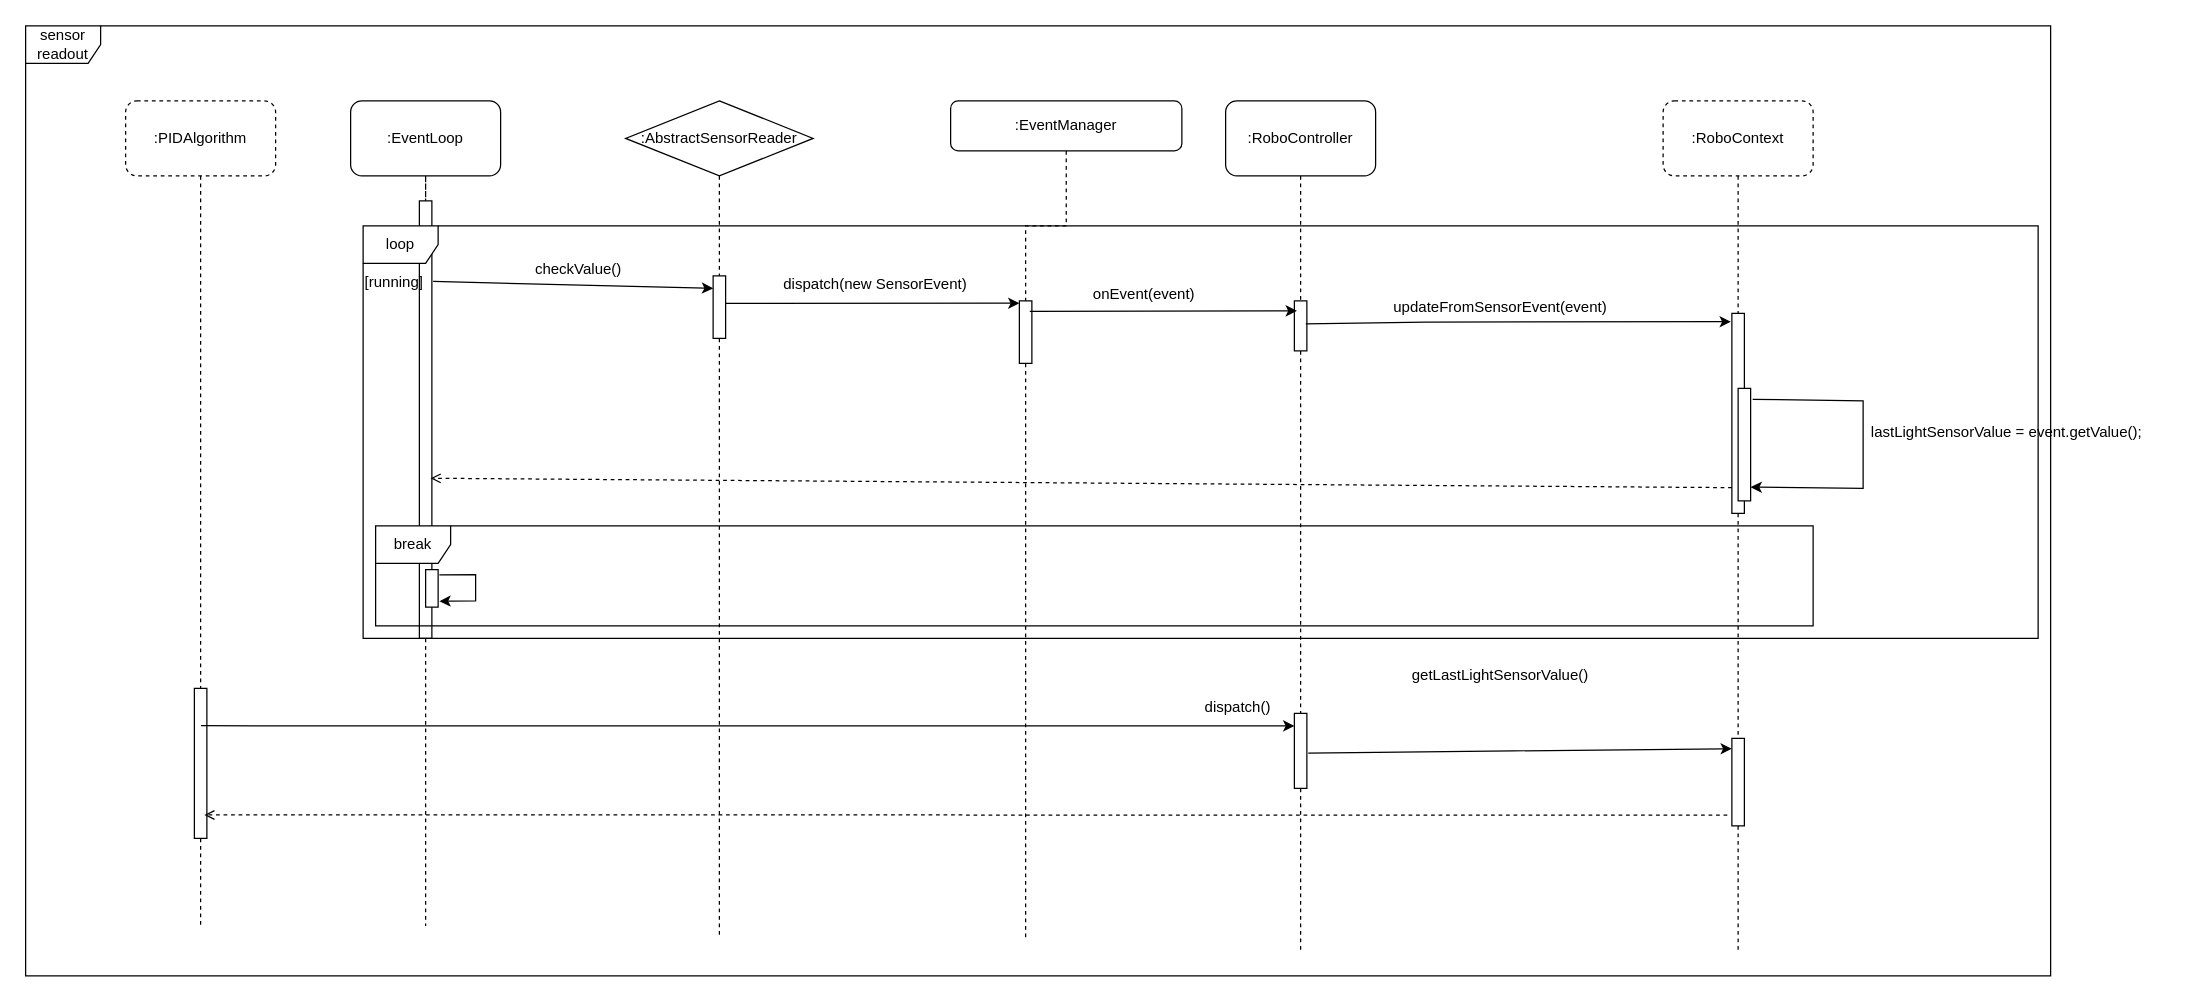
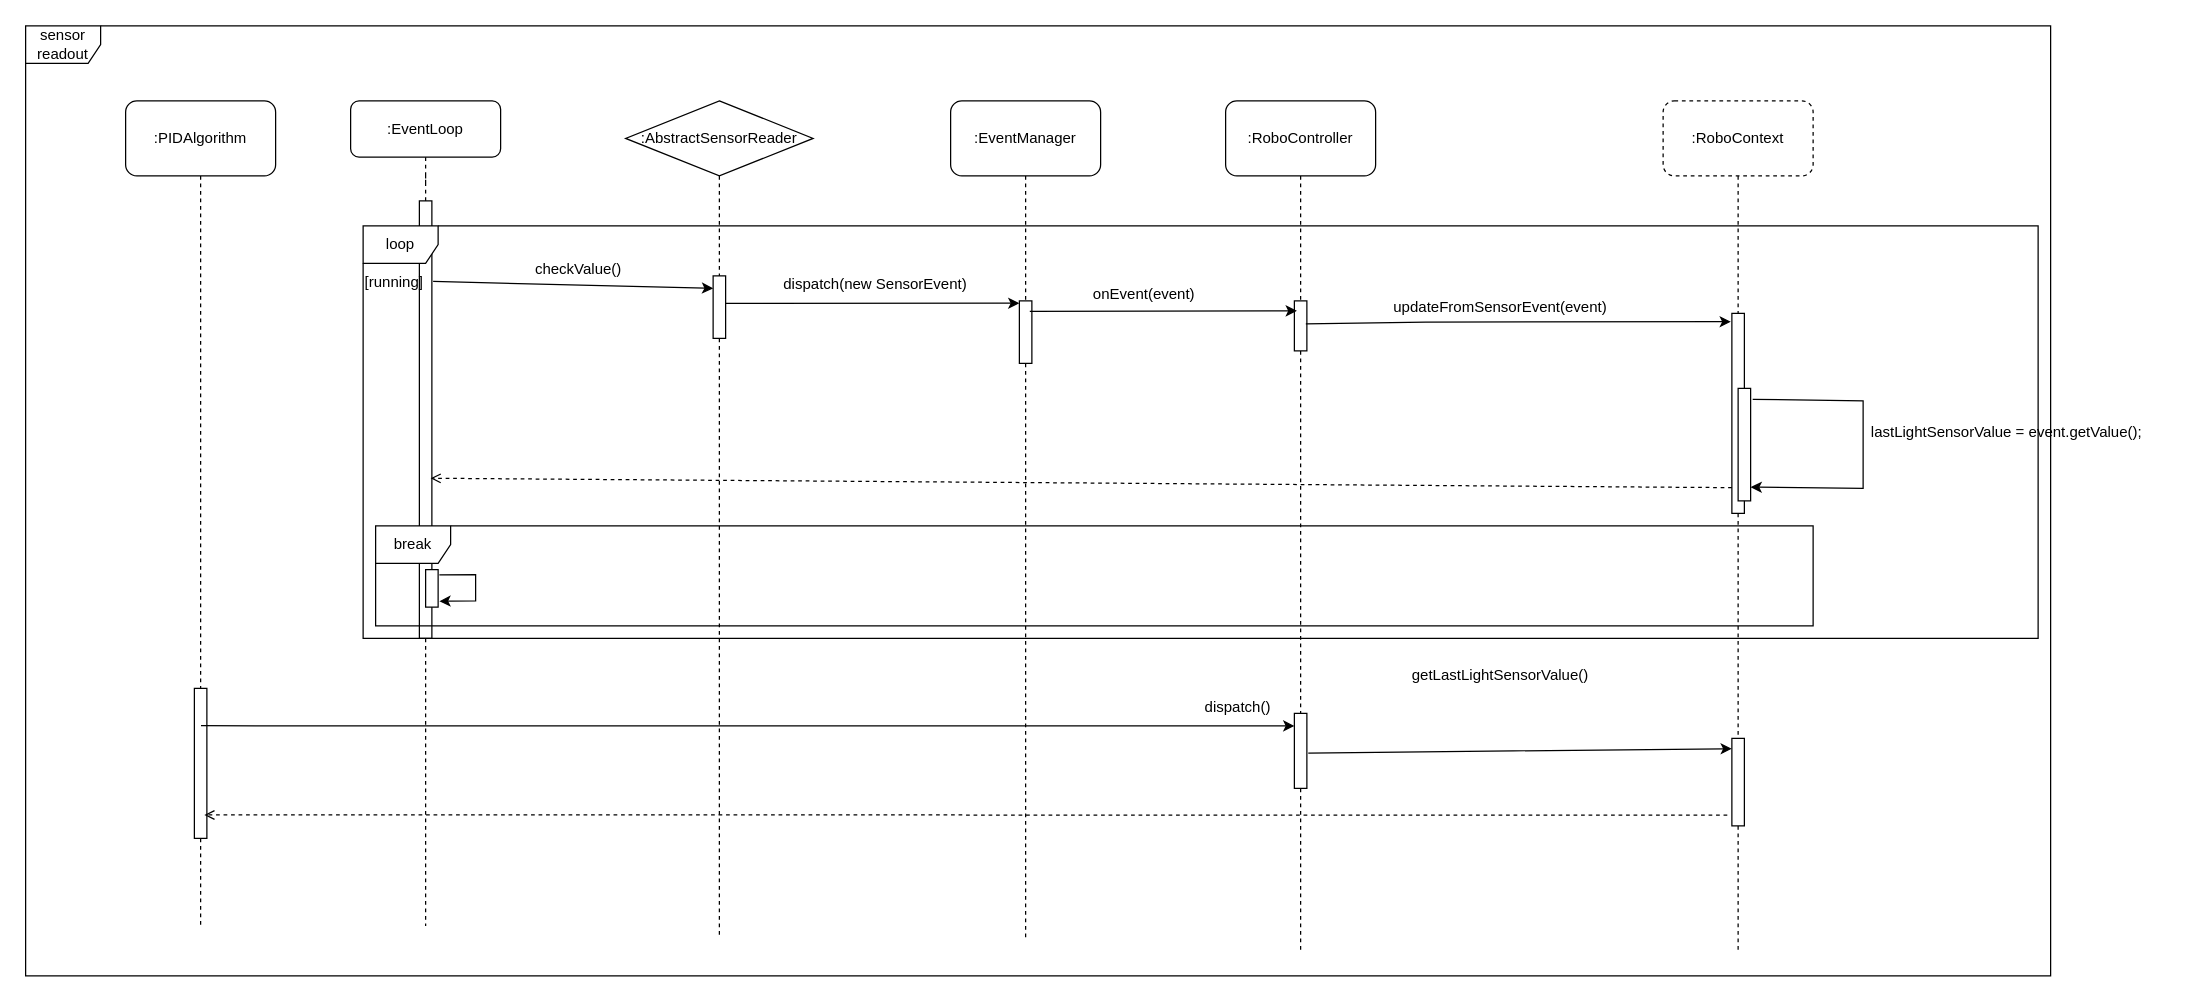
(1066, 126) -> (1026, 138)
(201, 138) -> (201, 138)
(426, 138) -> (426, 129)
